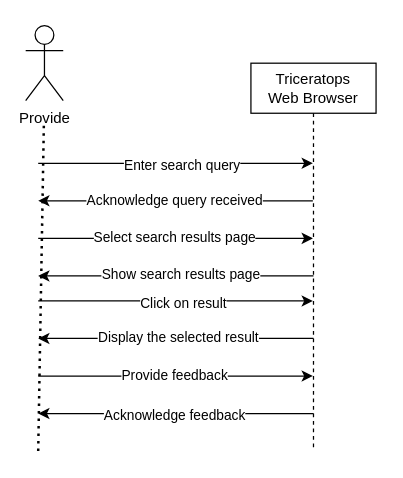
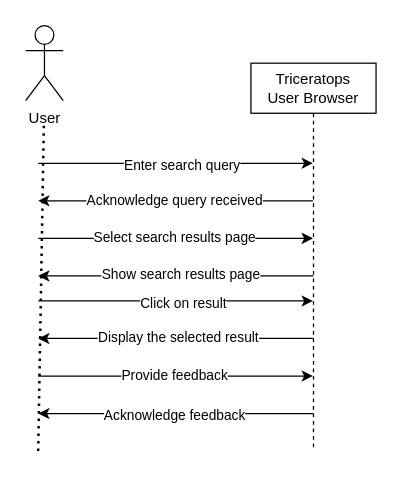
(313, 88) -> (313, 88)
(45, 118) -> (45, 118)
